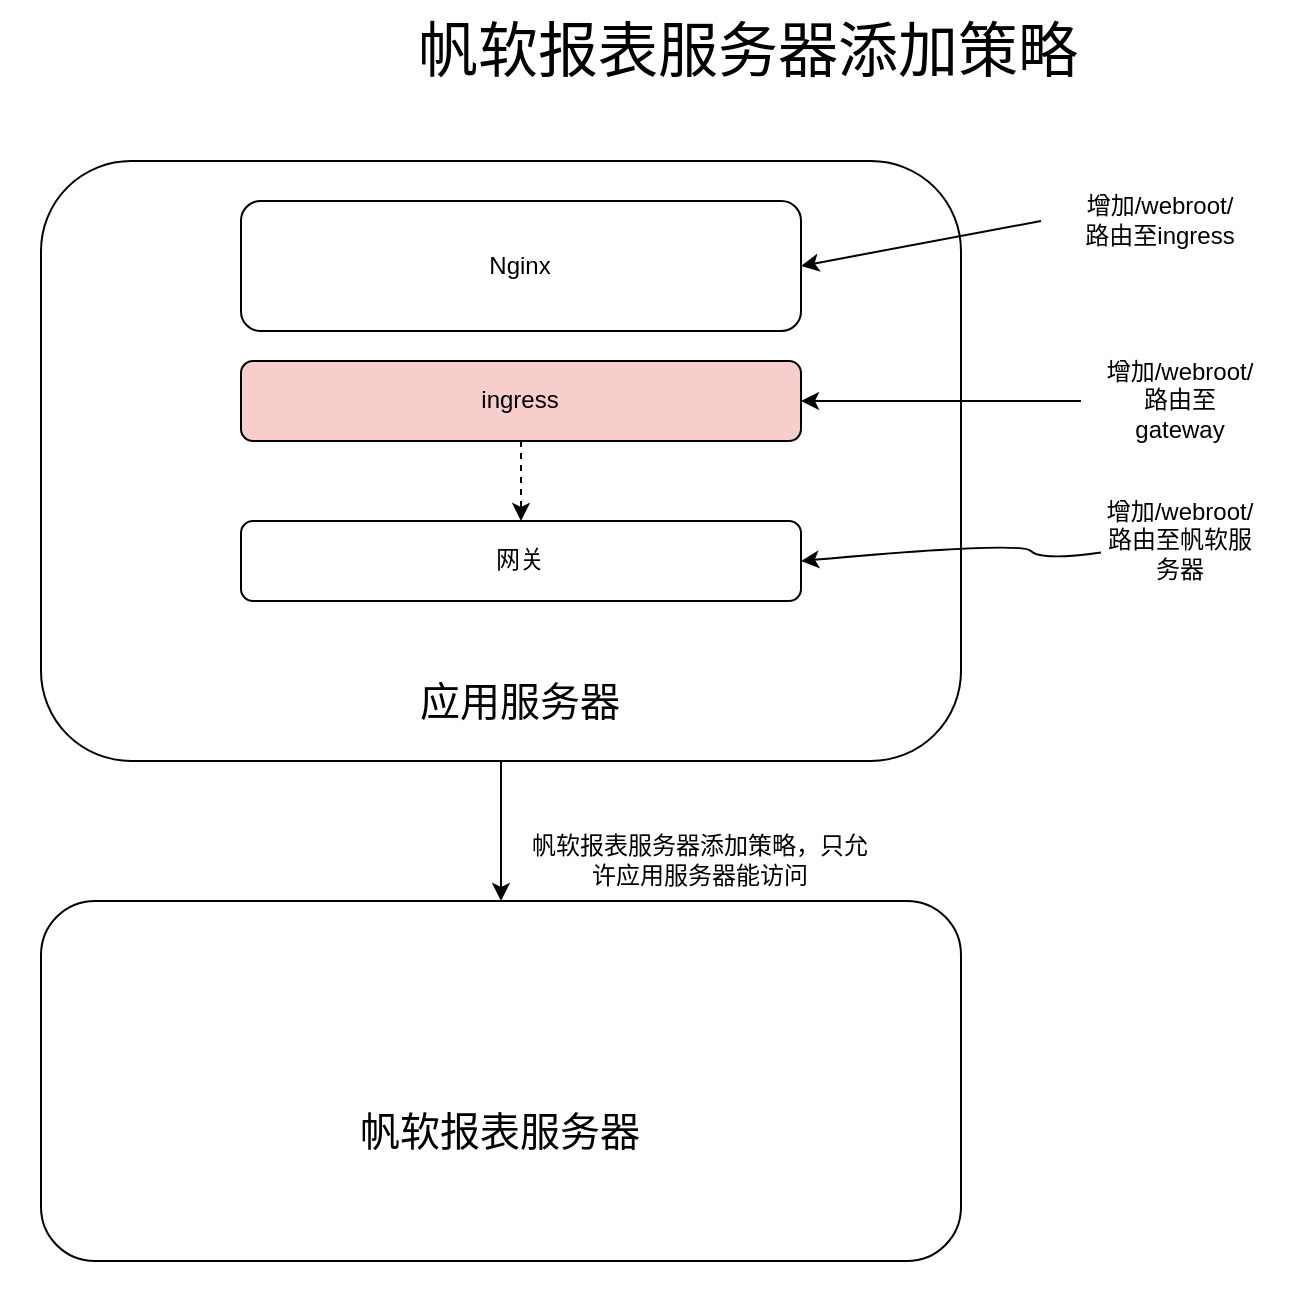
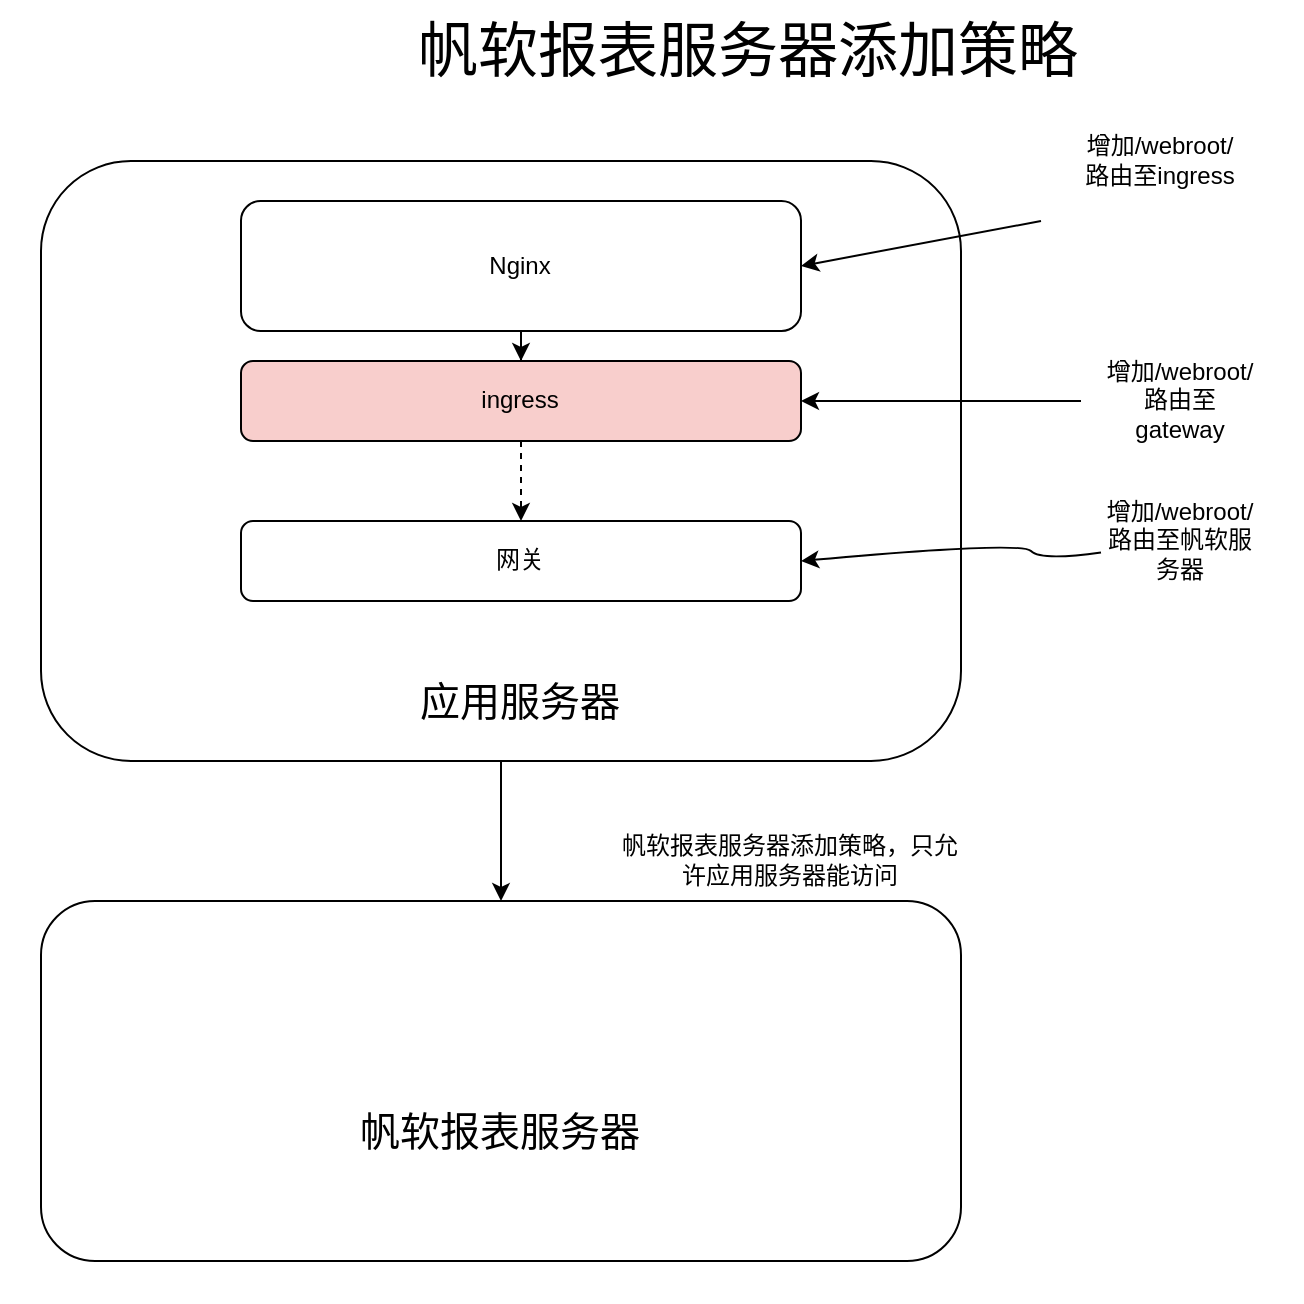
(1161, 221) -> (1161, 161)
none -> (521, 346)
(701, 861) -> (791, 861)
